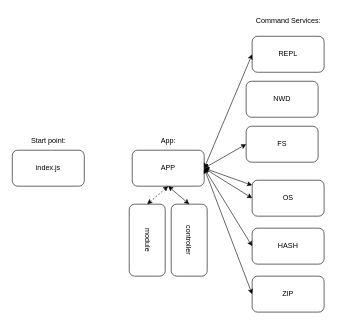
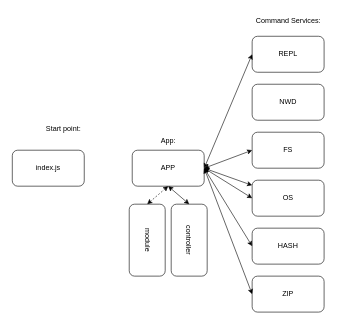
(282, 99) -> (288, 102)
(48, 141) -> (63, 129)
(282, 144) -> (288, 150)
